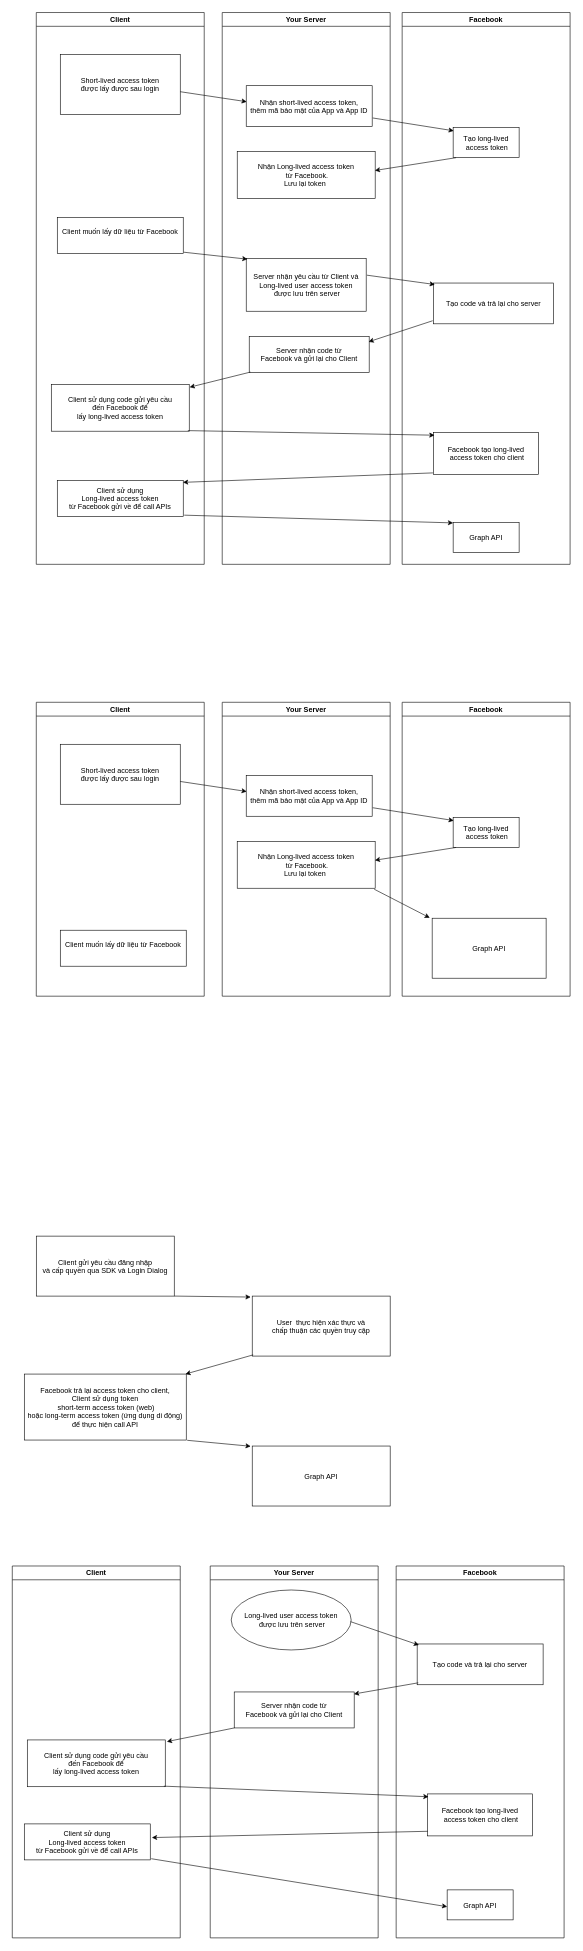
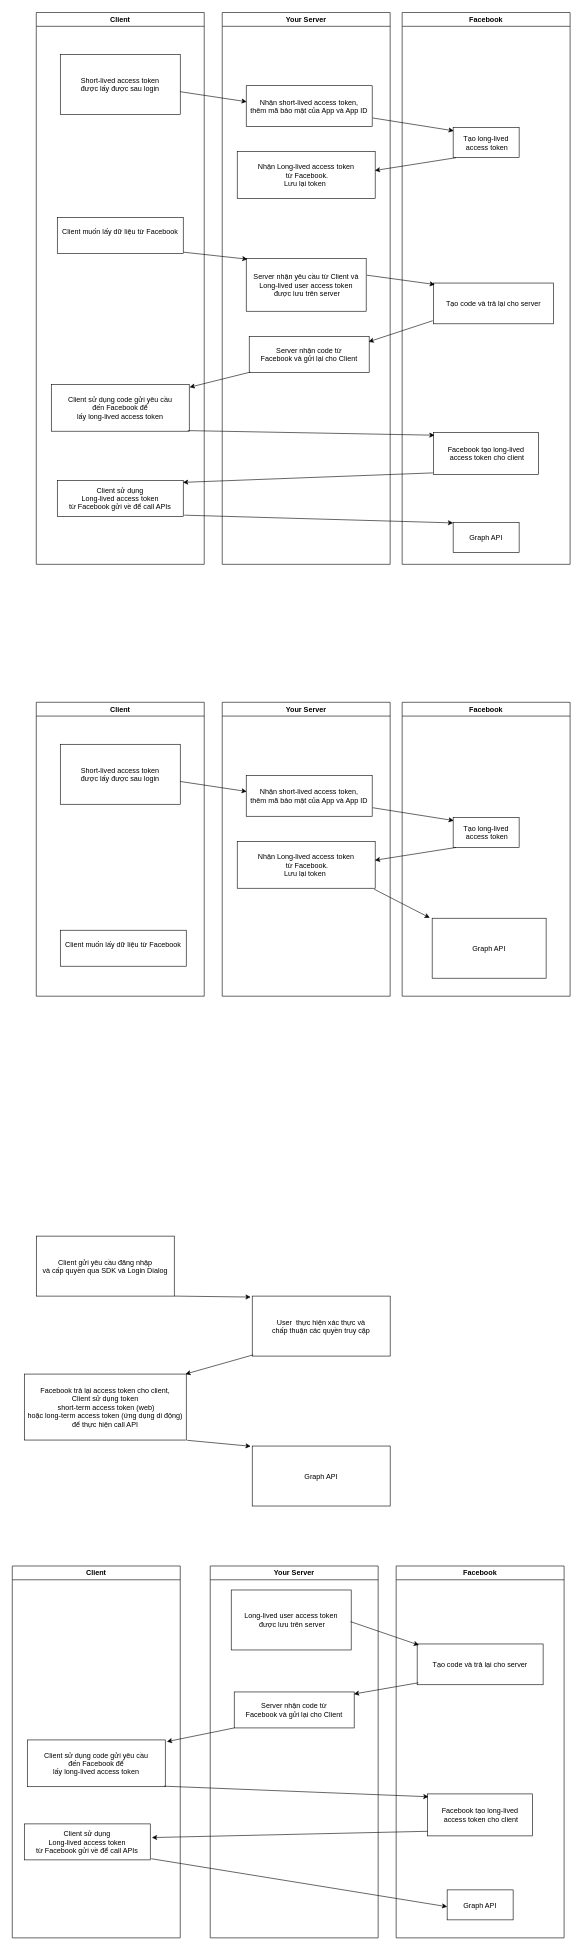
(291, 1620) -> (291, 1620)
